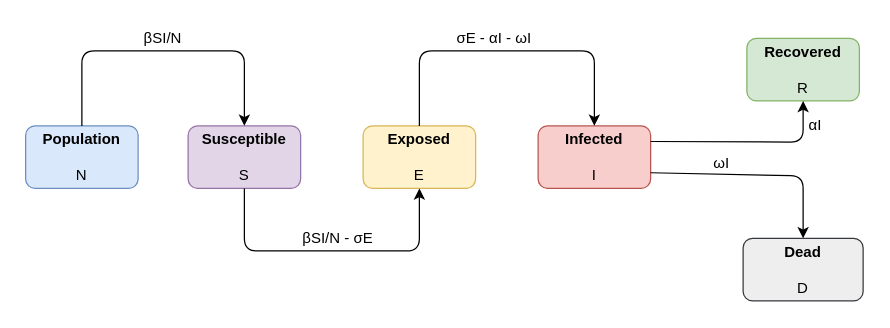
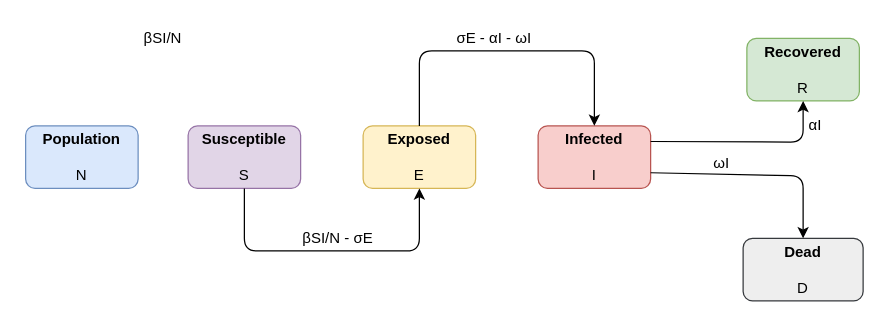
(159, 51) -> none
